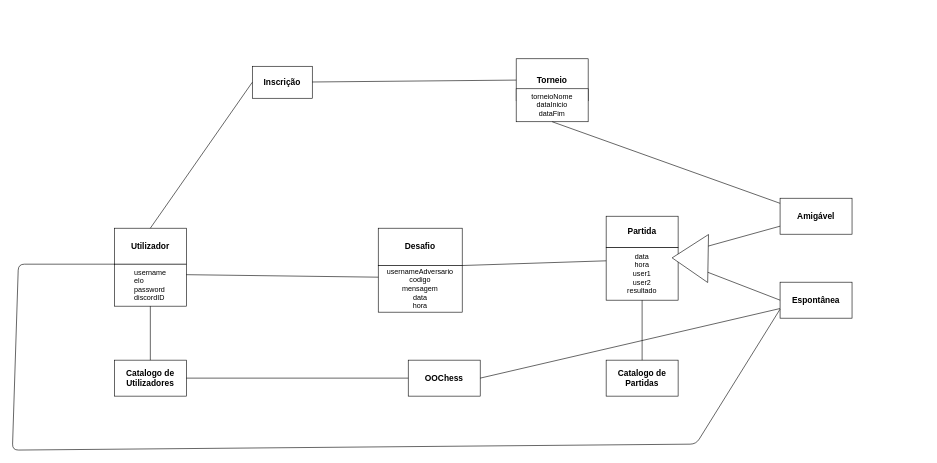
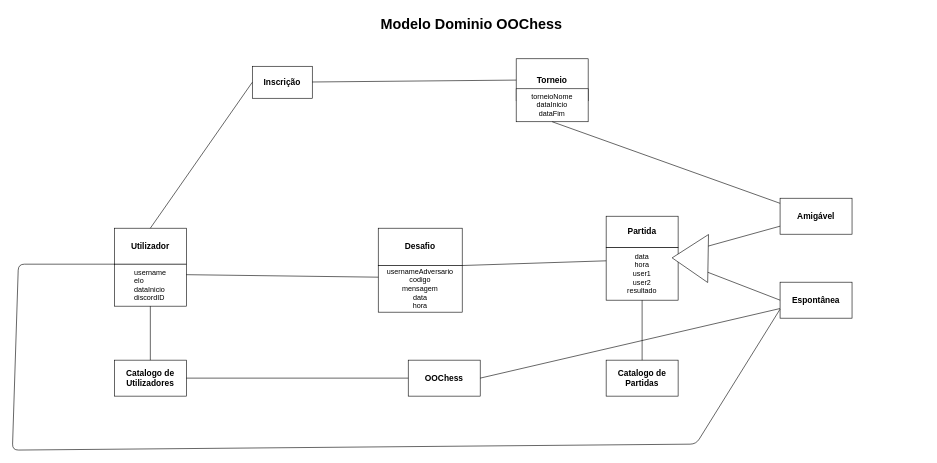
none -> (471, 24)
(150, 285) -> (150, 285)
